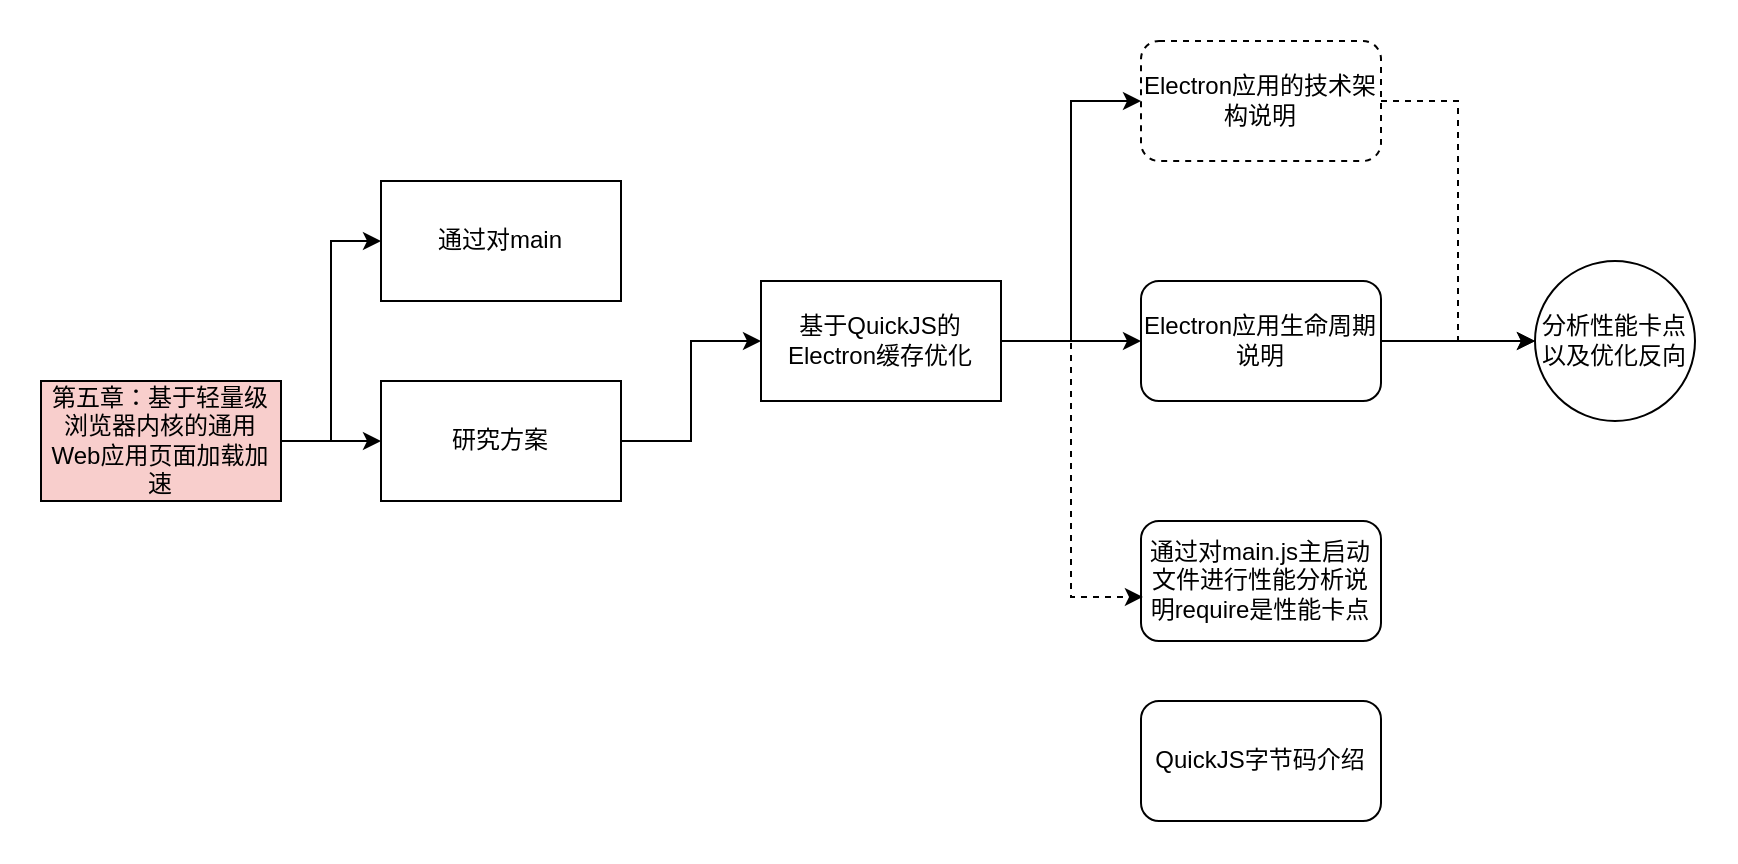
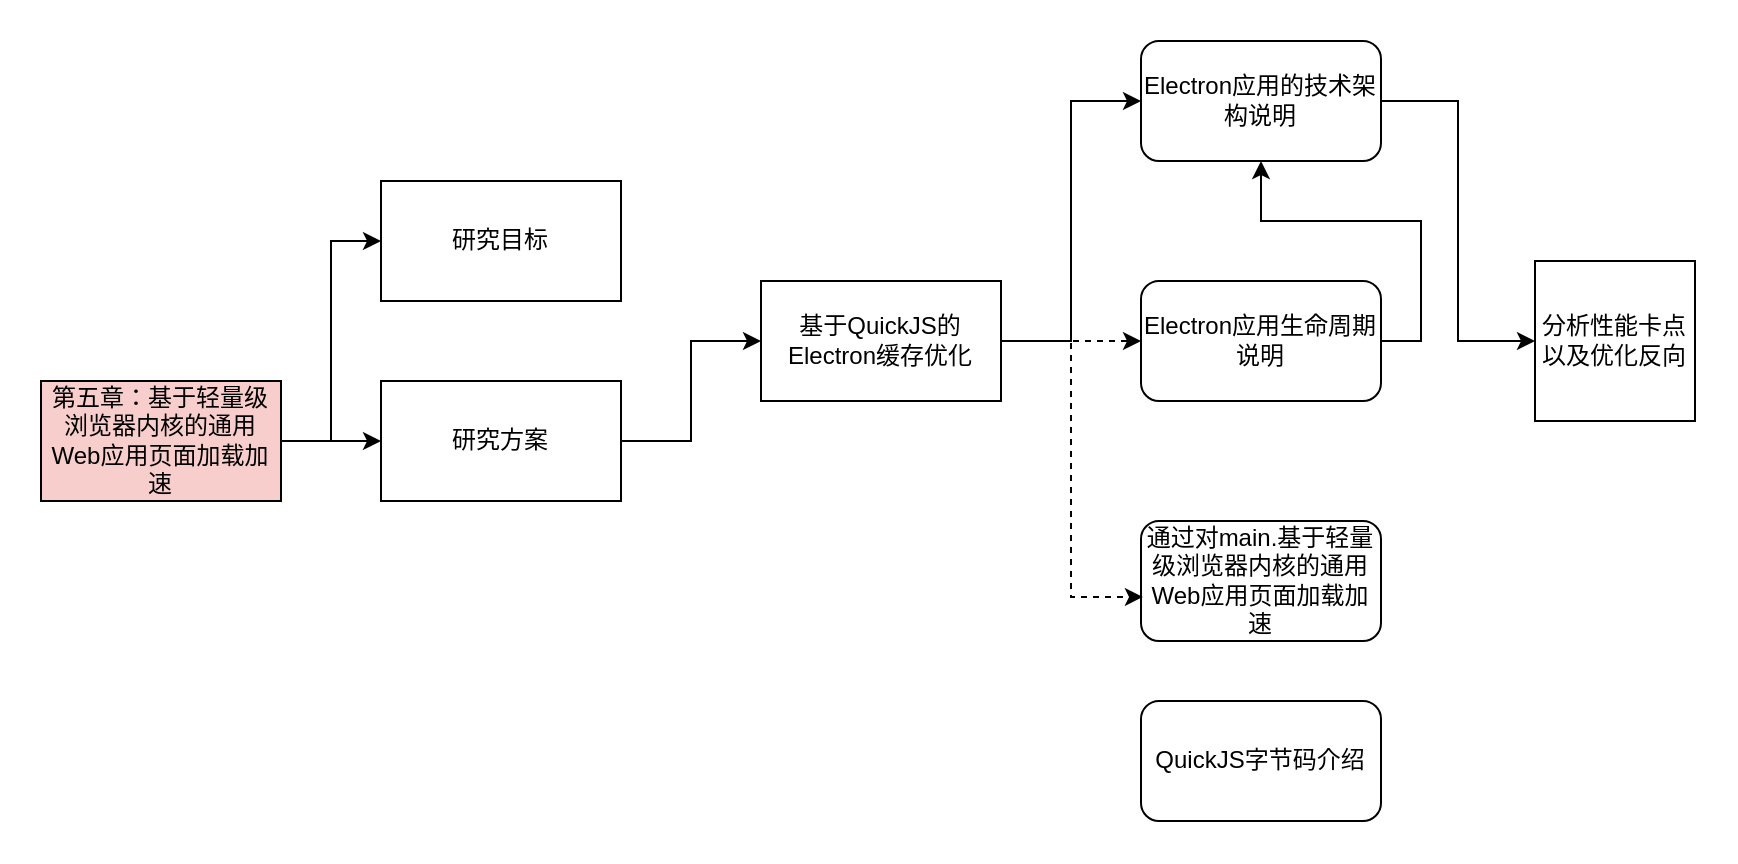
(1261, 101) -> (1261, 101)
(1458, 181) -> (1458, 181)
(501, 241) -> (501, 241)
(1098, 341) -> (1098, 341)
(1436, 341) -> (1379, 221)
(1615, 341) -> (1615, 341)
(1261, 581) -> (1261, 581)
